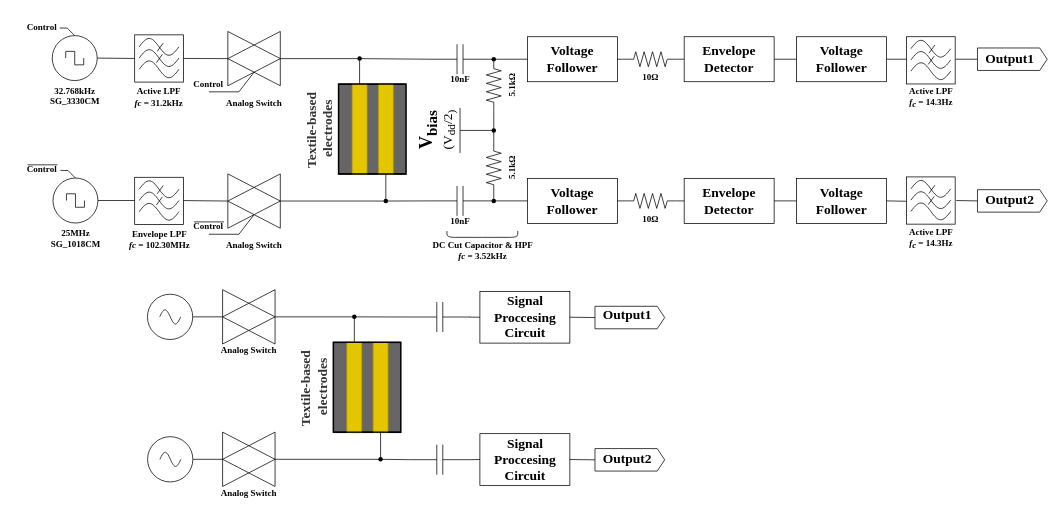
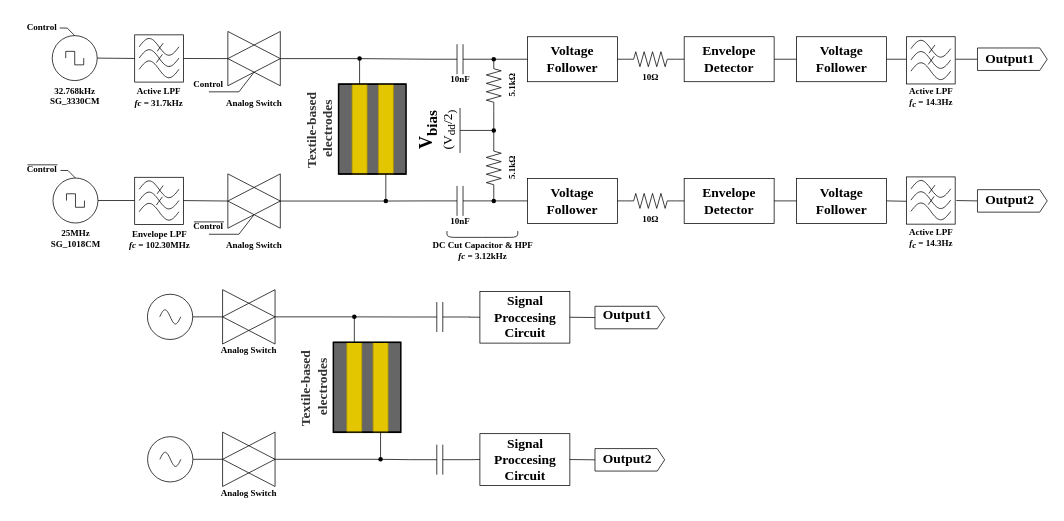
(159, 97) -> (159, 97)
(483, 251) -> (483, 251)
